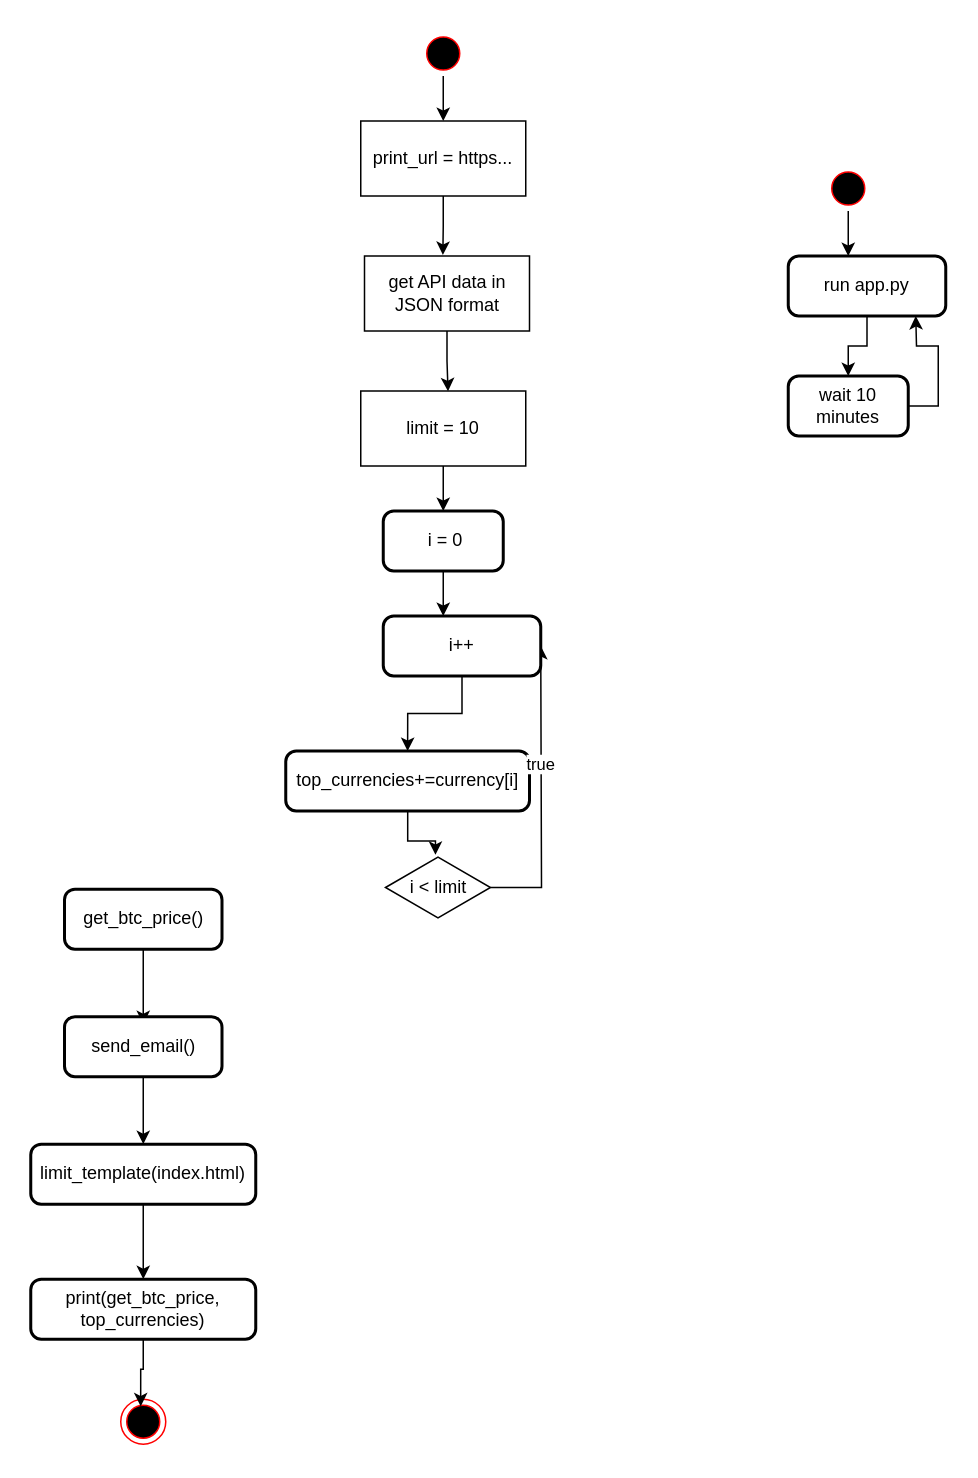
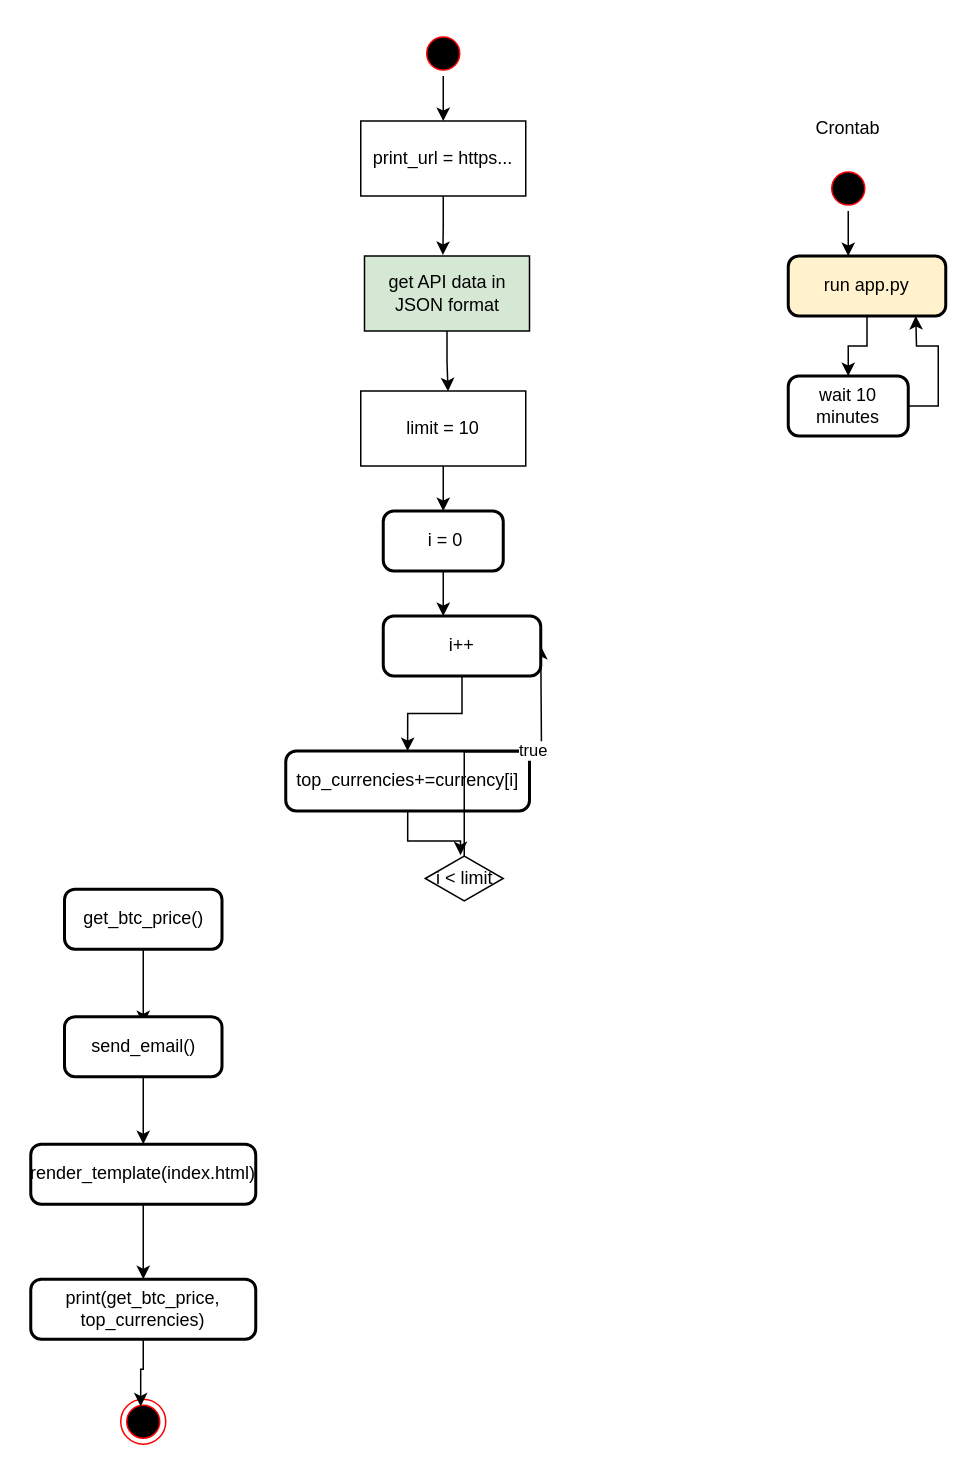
none -> (848, 128)
(867, 286) -> (867, 286)
(447, 293) -> (447, 293)
(438, 887) -> (464, 878)
(143, 1174) -> (143, 1174)
